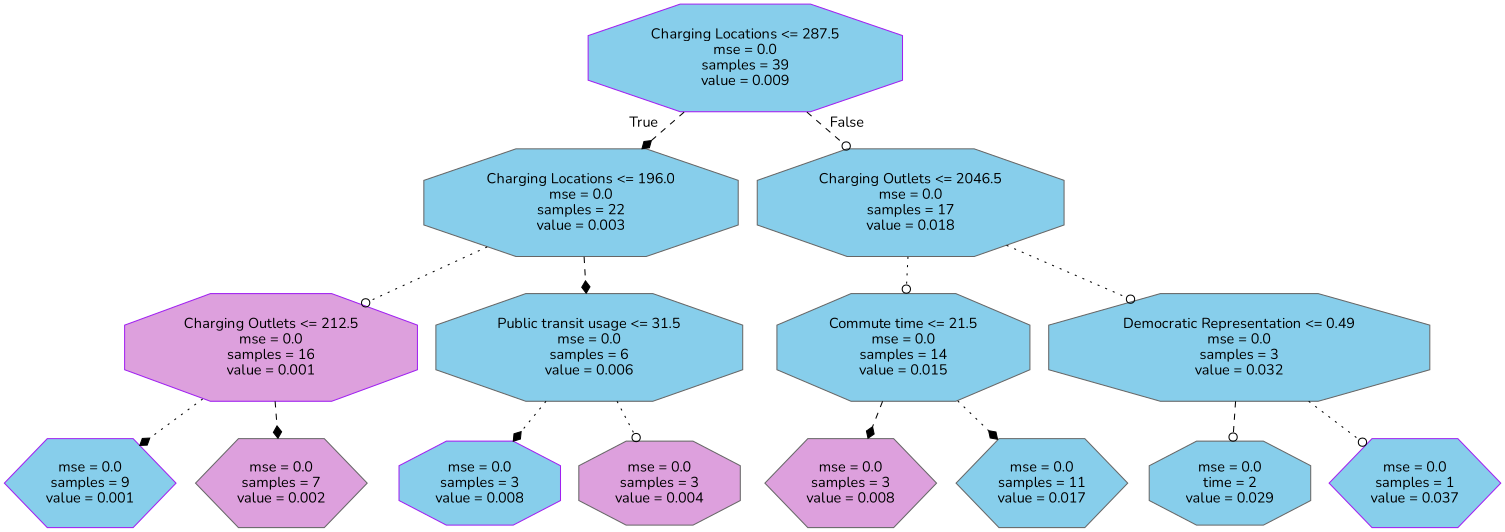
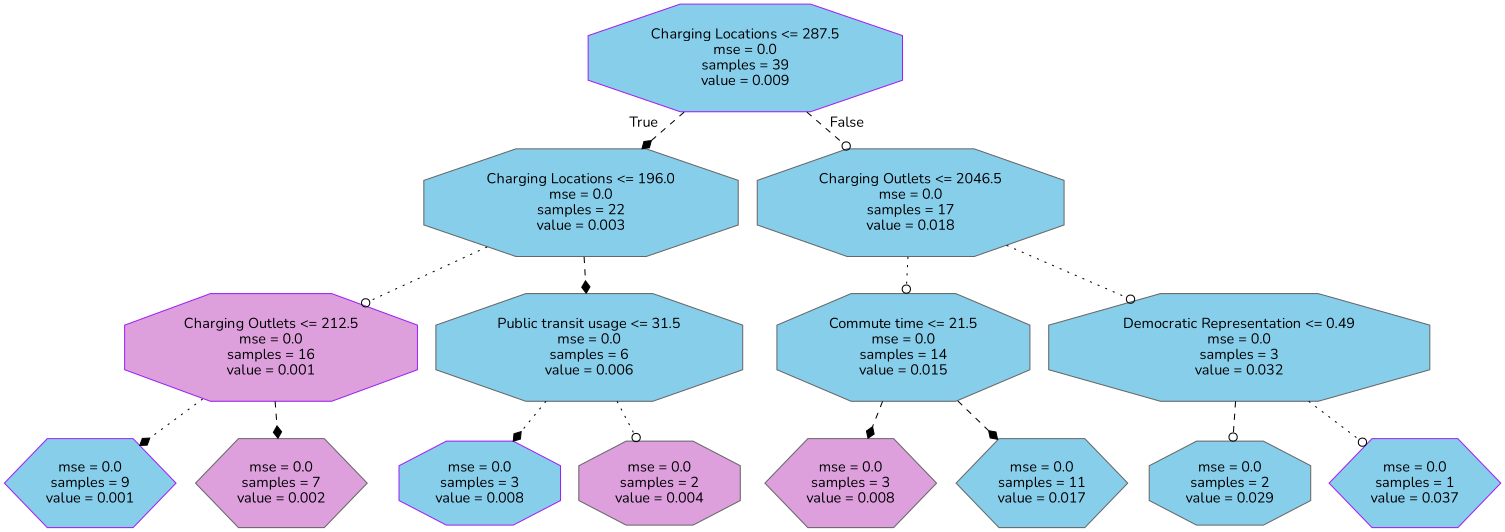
(973, 416) -> (973, 416)
(660, 483) -> (660, 483)
(1230, 483) -> (1230, 483)
